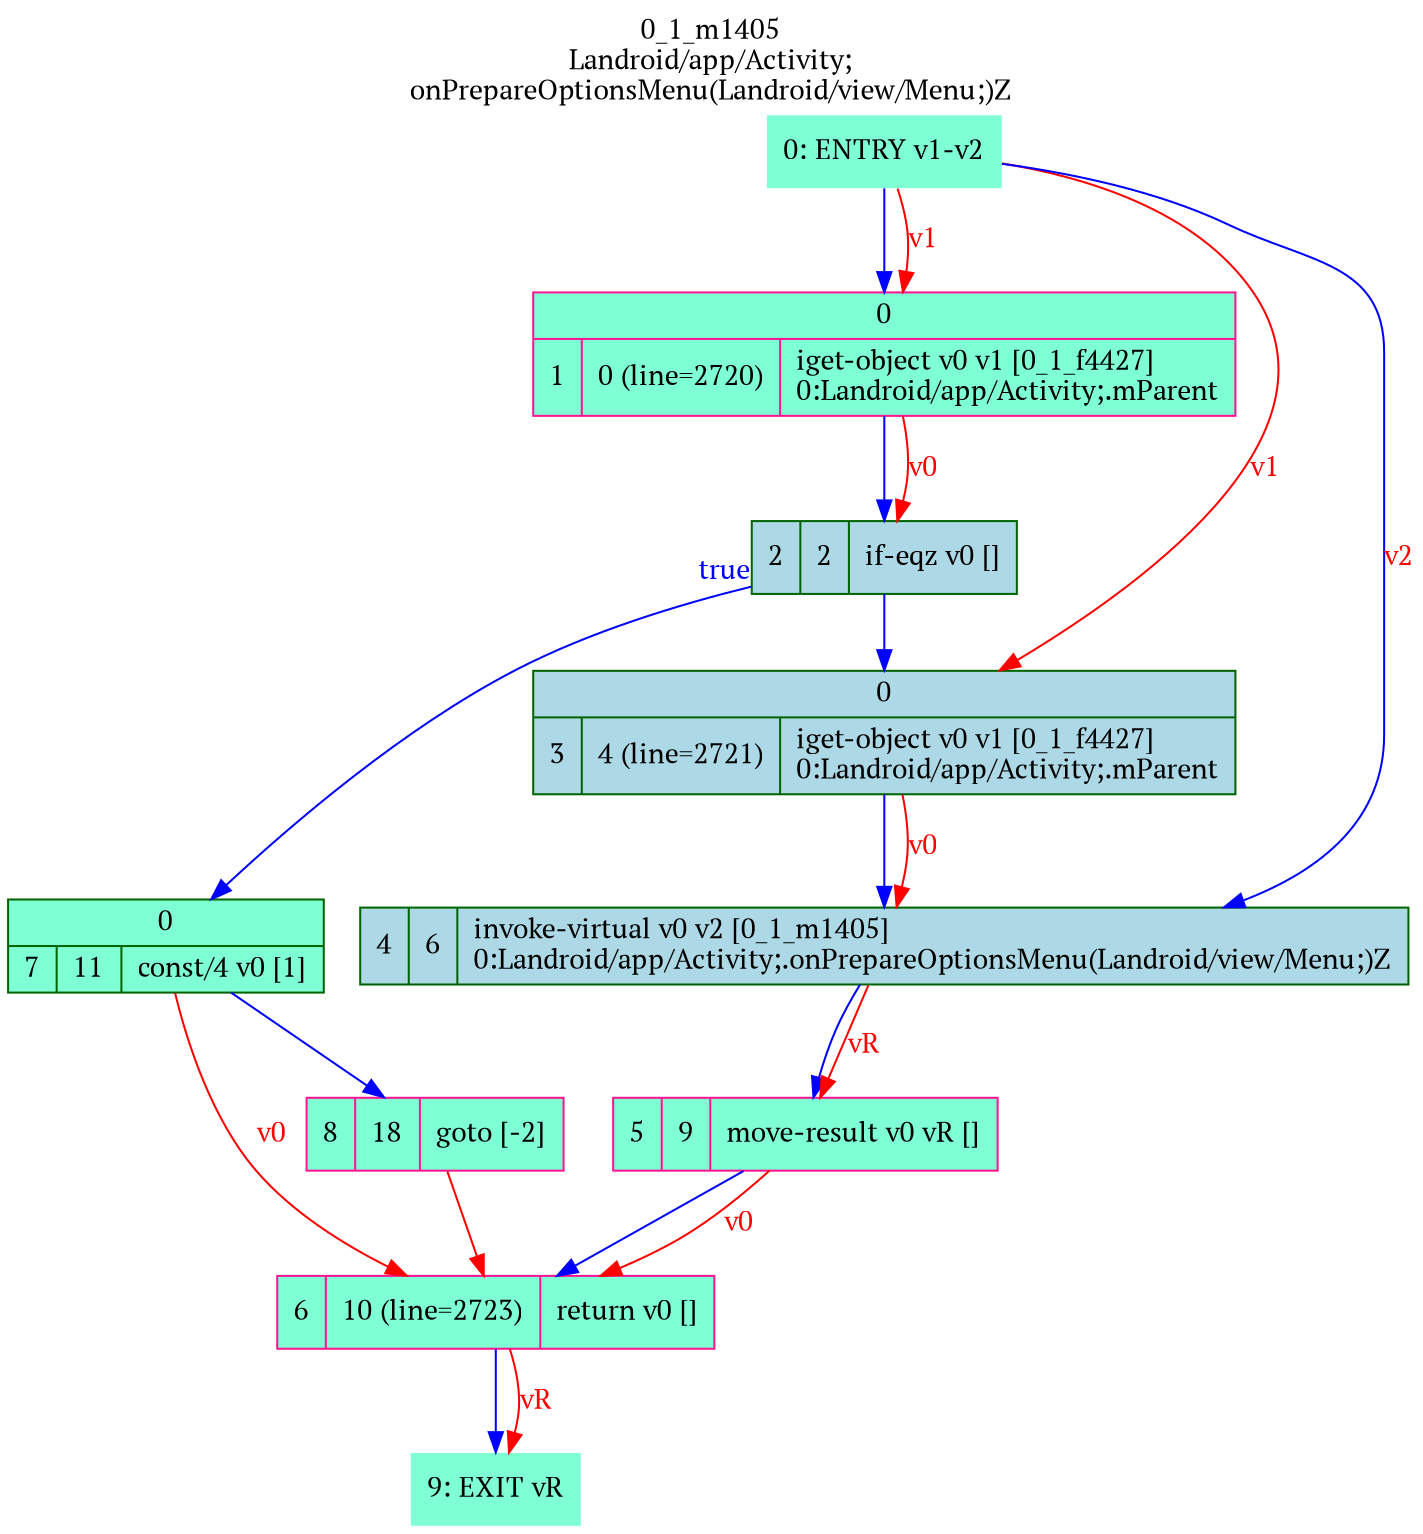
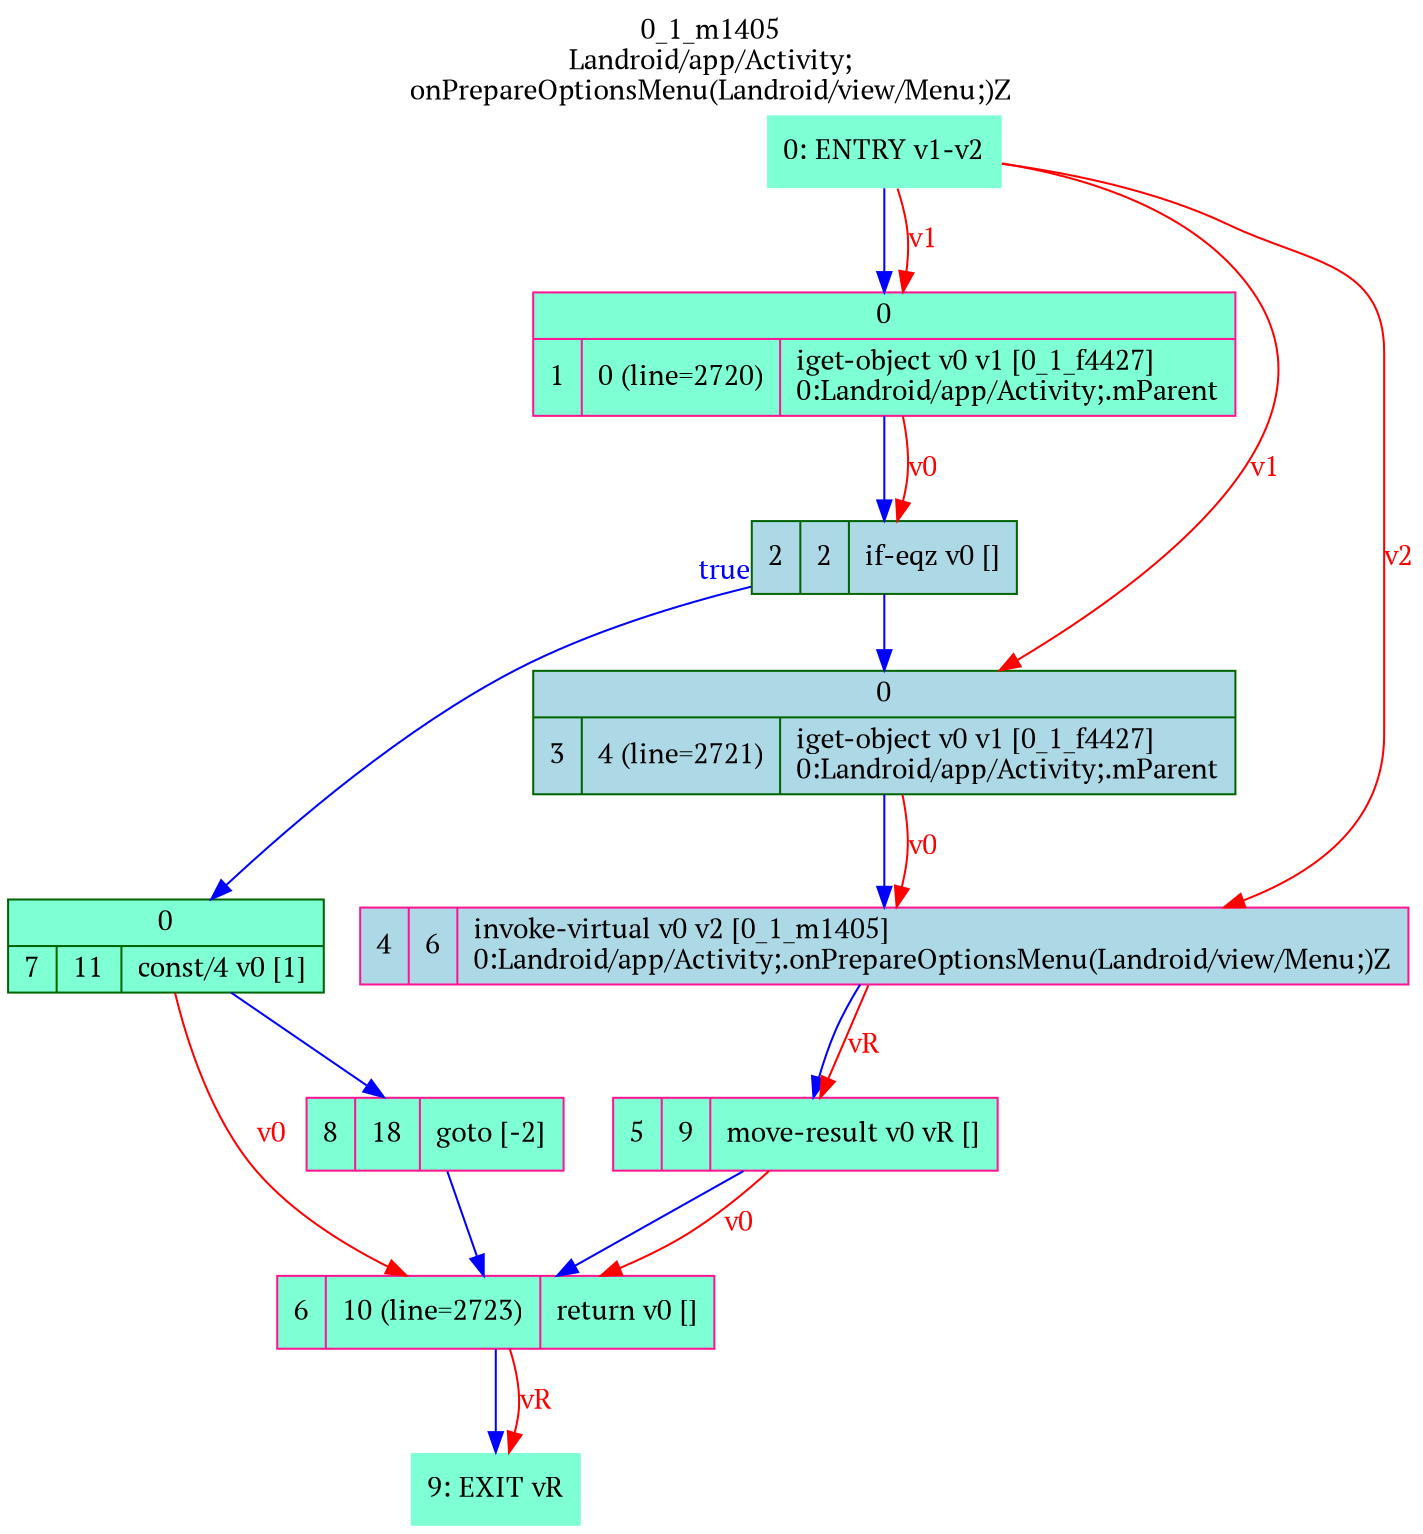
(1384, 433) -> (1384, 433)
(884, 946) -> (884, 946)
(462, 1214) -> (462, 1214)
